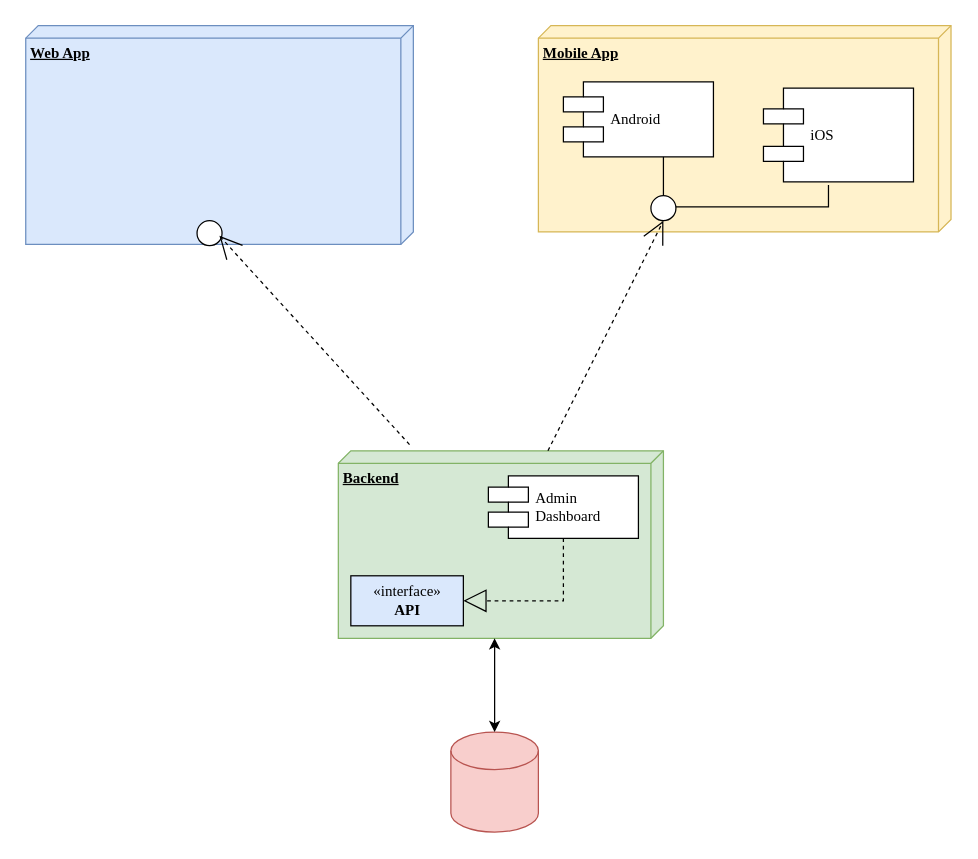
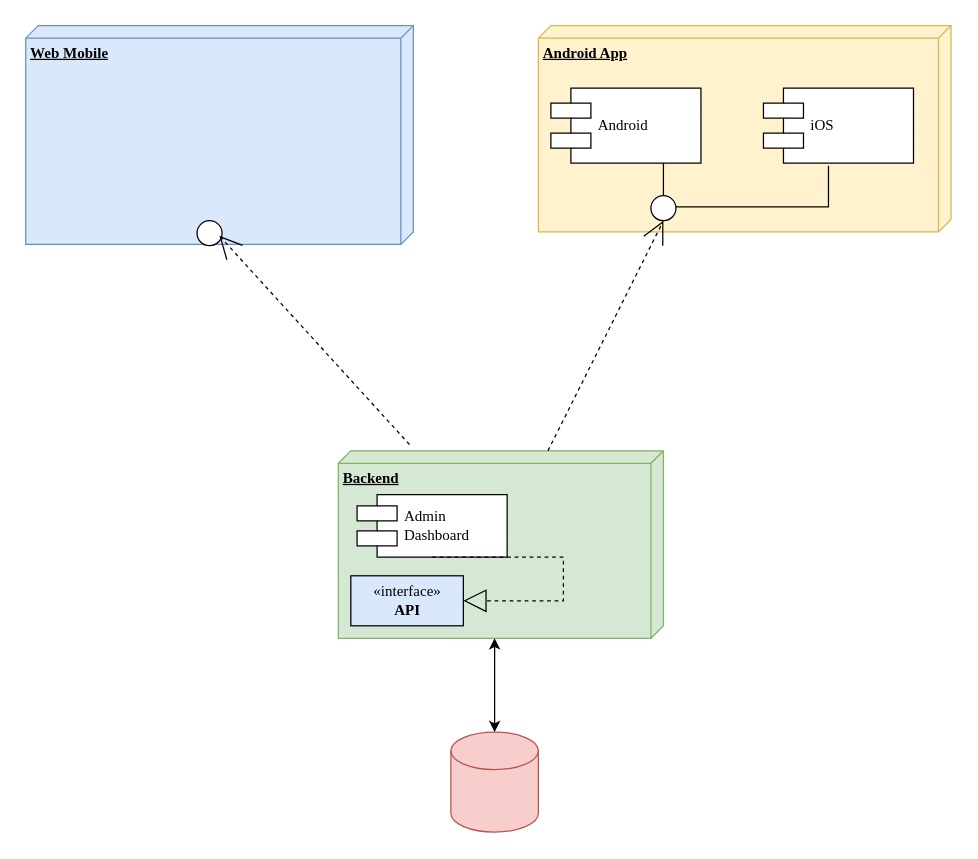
(58, 53) -> (67, 53)
(579, 53) -> (585, 53)
(638, 119) -> (626, 126)
(838, 135) -> (838, 126)
(563, 507) -> (432, 526)
